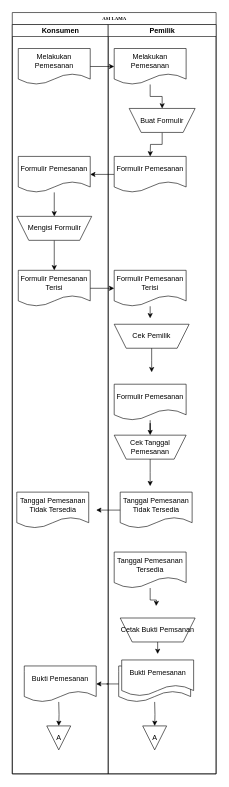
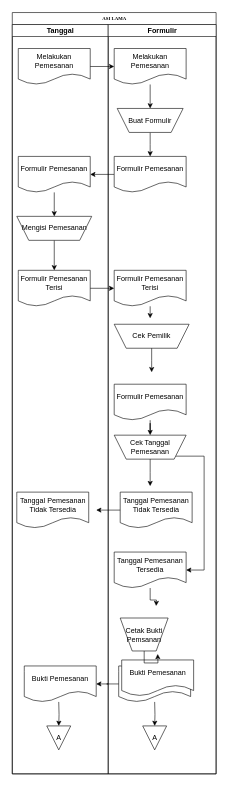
(61, 30) -> (61, 30)
(163, 30) -> (163, 30)
(162, 120) -> (150, 120)
(55, 228) -> (55, 228)
none -> (203, 456)
(158, 630) -> (144, 635)
